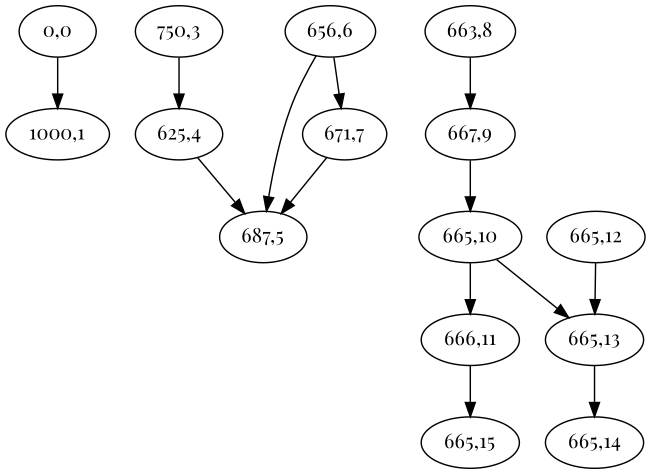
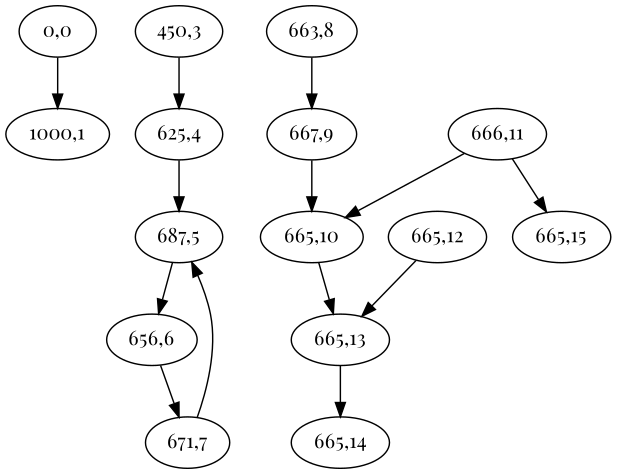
(179, 31) -> (179, 31)
(285, 124) -> (167, 281)
(470, 281) -> (411, 182)
